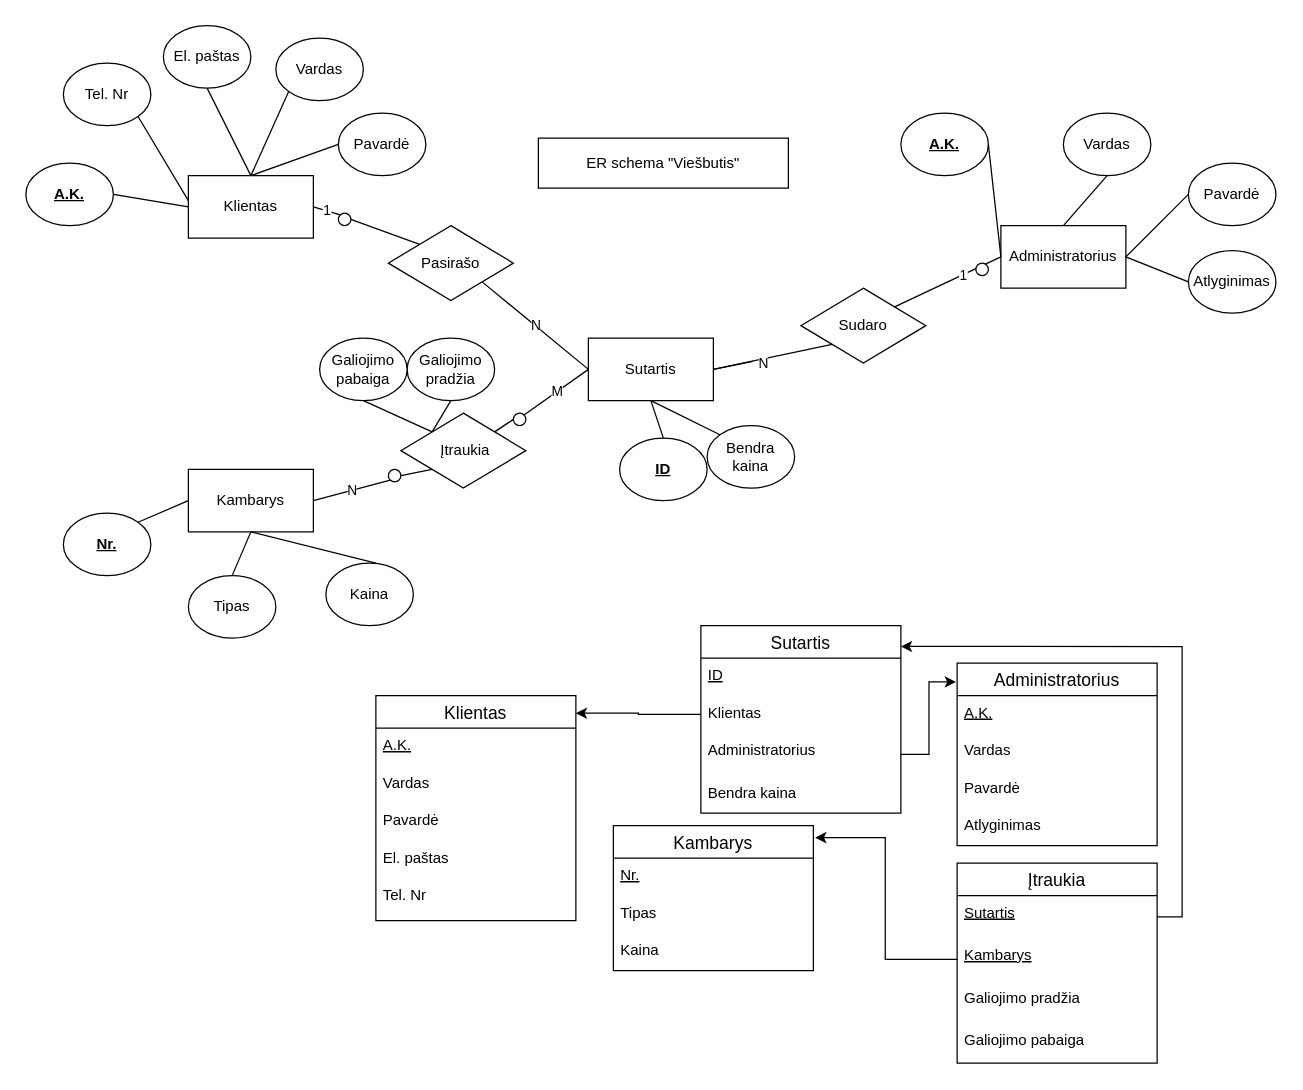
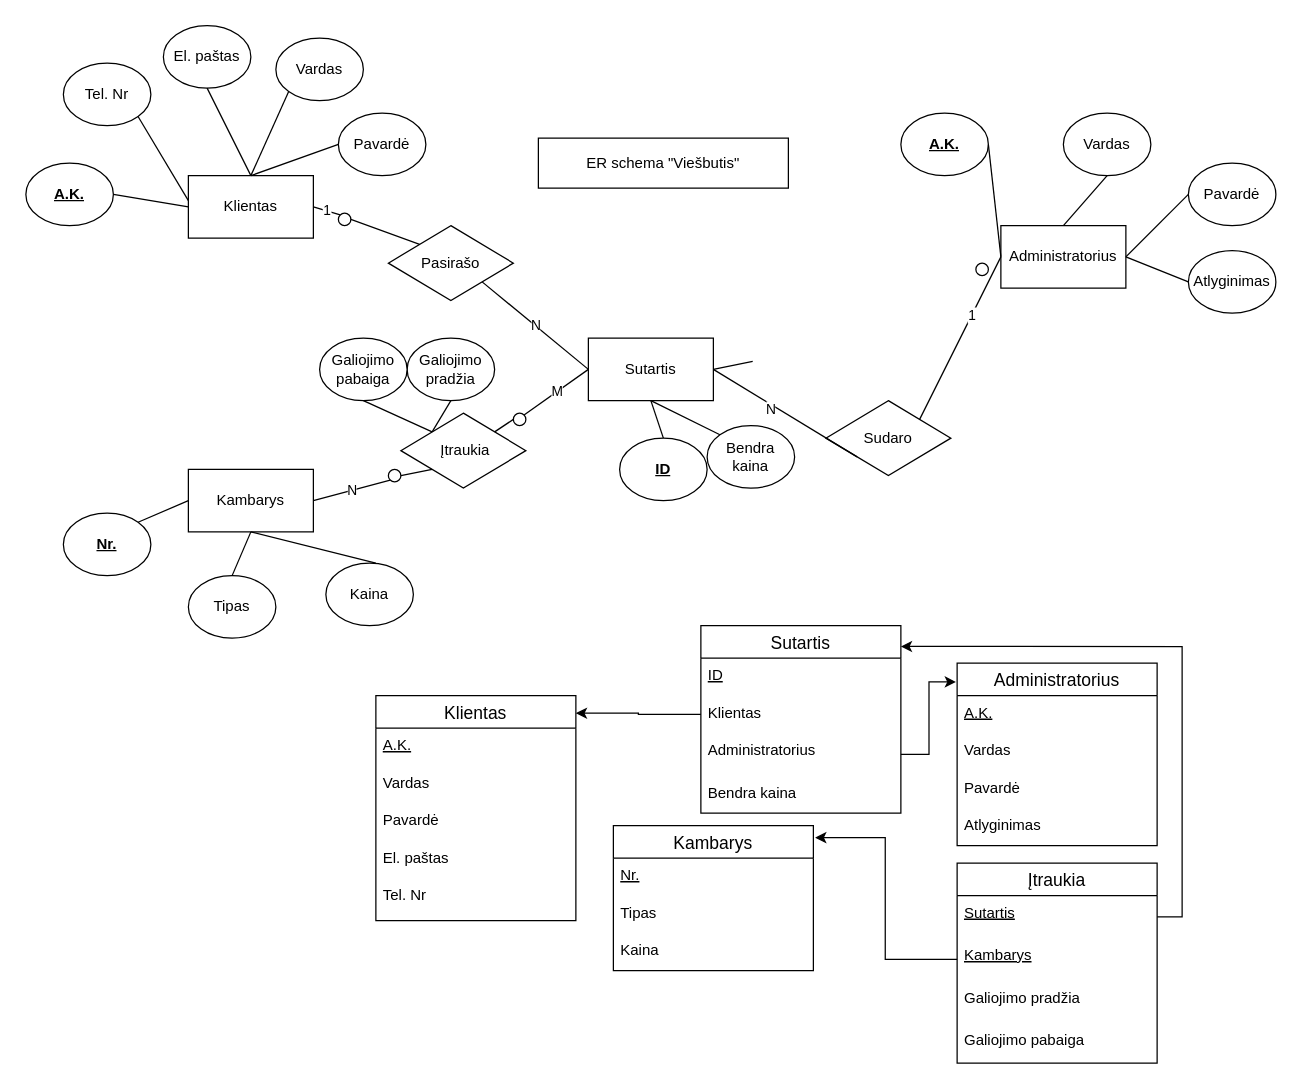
(863, 326) -> (888, 438)
